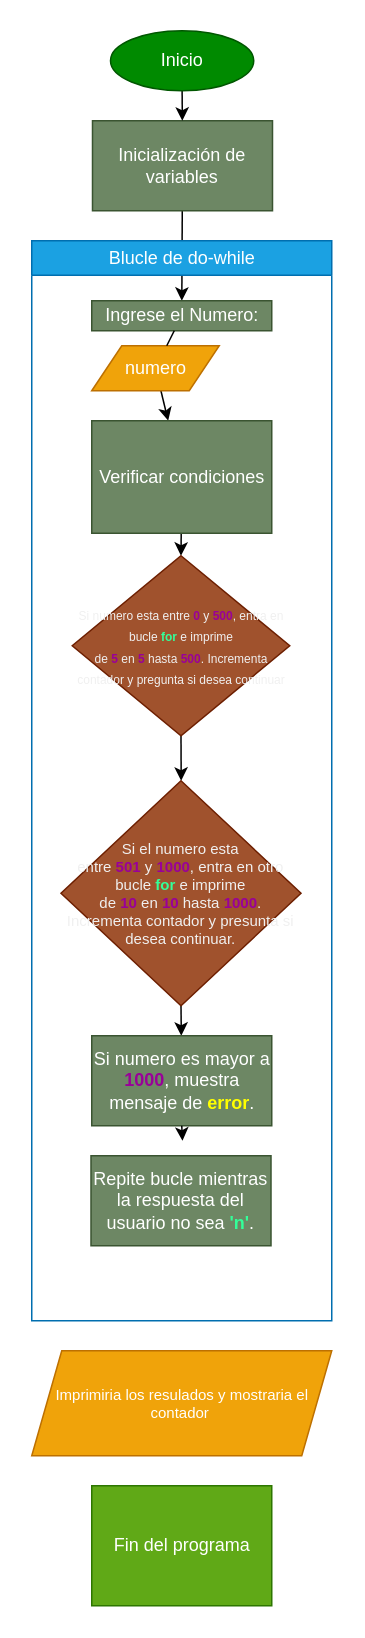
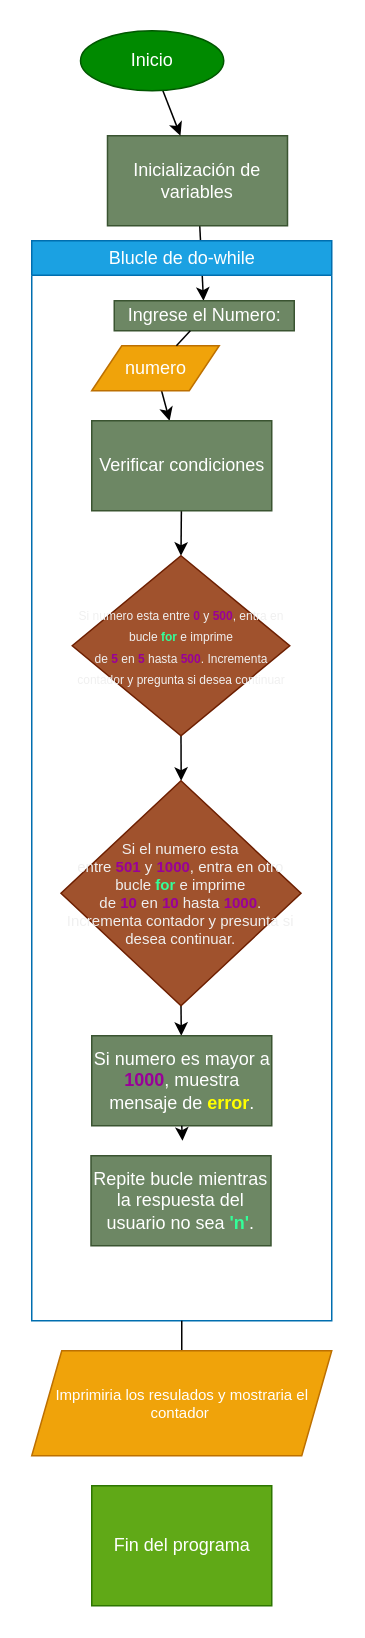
(182, 61) -> (152, 61)
(182, 166) -> (197, 181)
(182, 316) -> (204, 316)
(182, 477) -> (182, 466)
none -> (182, 1337)
